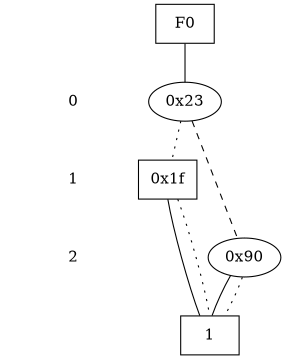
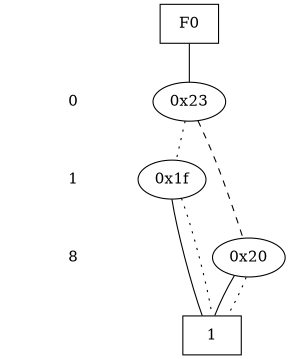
(168, 180) -> (172, 180)
(74, 258) -> (74, 258)
(245, 258) -> (249, 258)
